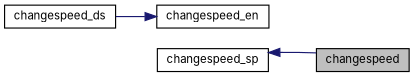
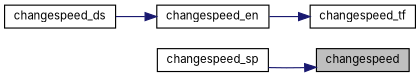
none -> (363, 17)
(298, 52) -> (286, 68)
